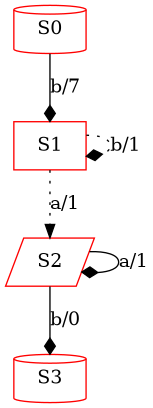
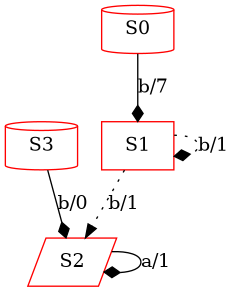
(65, 204) -> (124, 204)
(50, 312) -> (55, 196)
